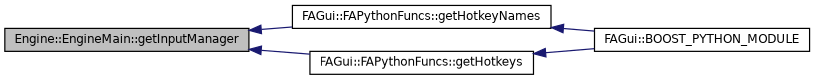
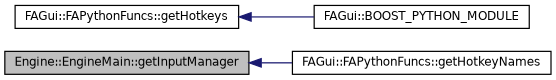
(579, 30) -> none
(286, 52) -> none
